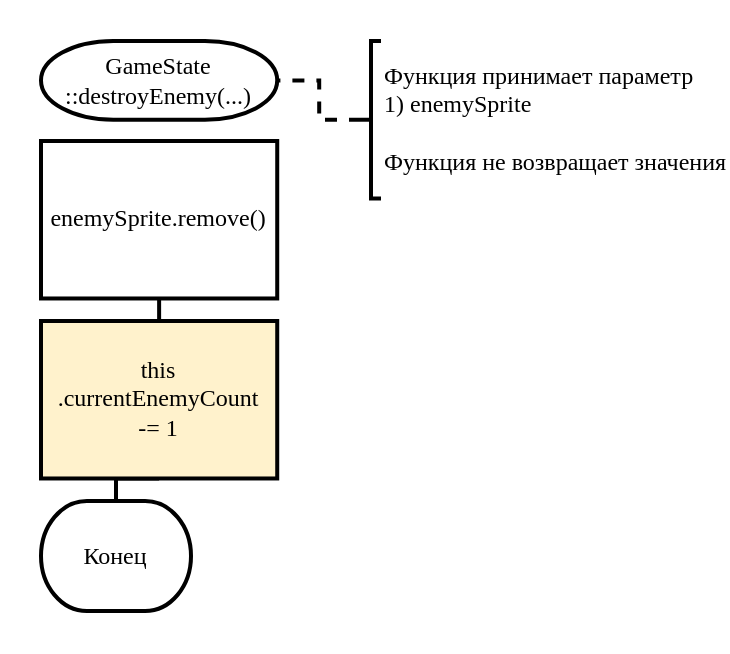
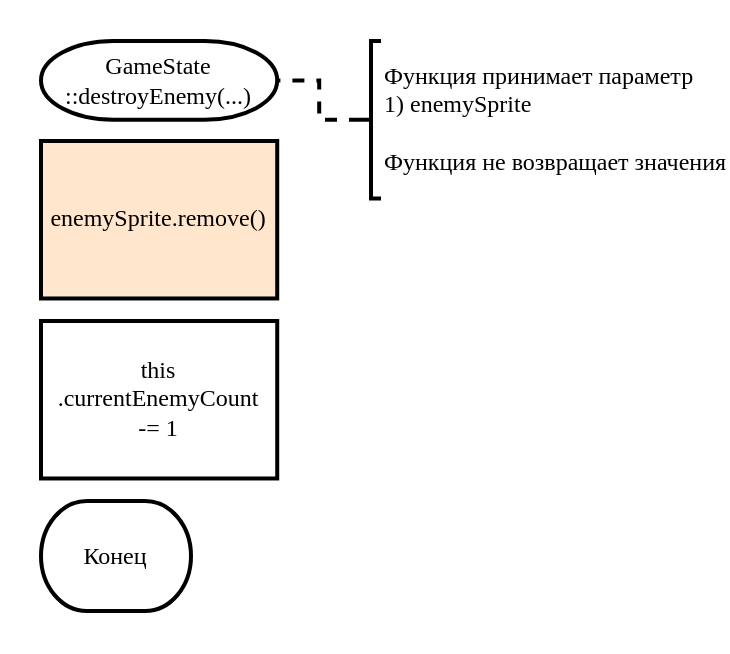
(159, 220) -> (159, 220)
(159, 309) -> none
(159, 400) -> (159, 400)
(116, 488) -> none
